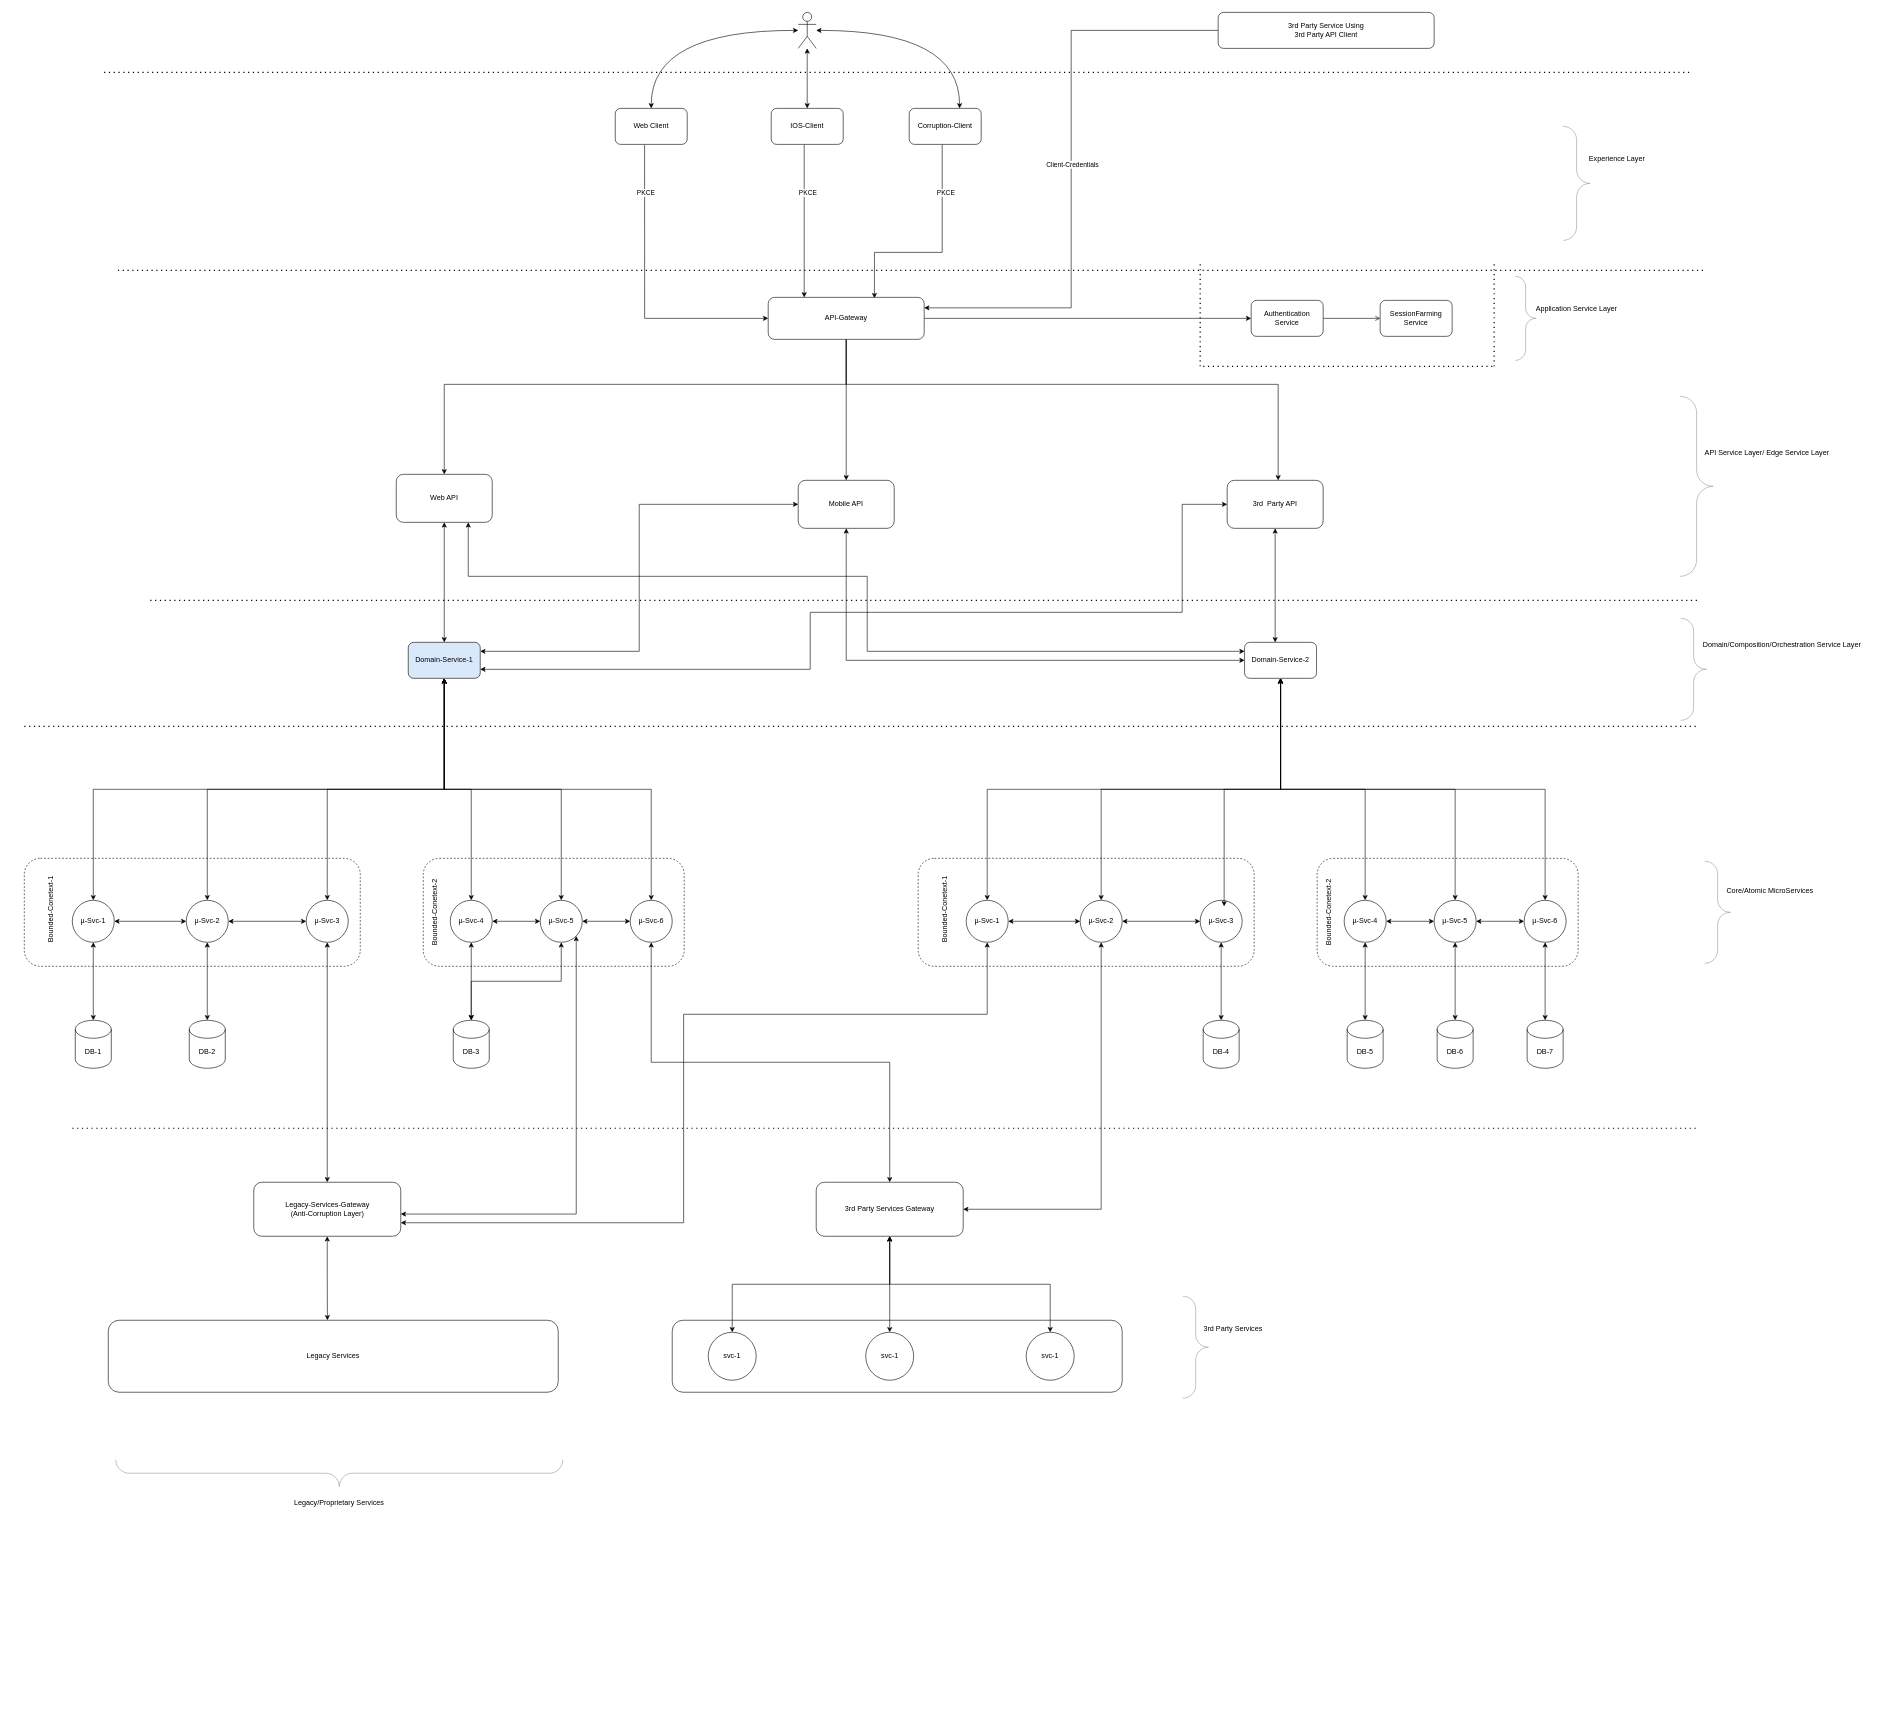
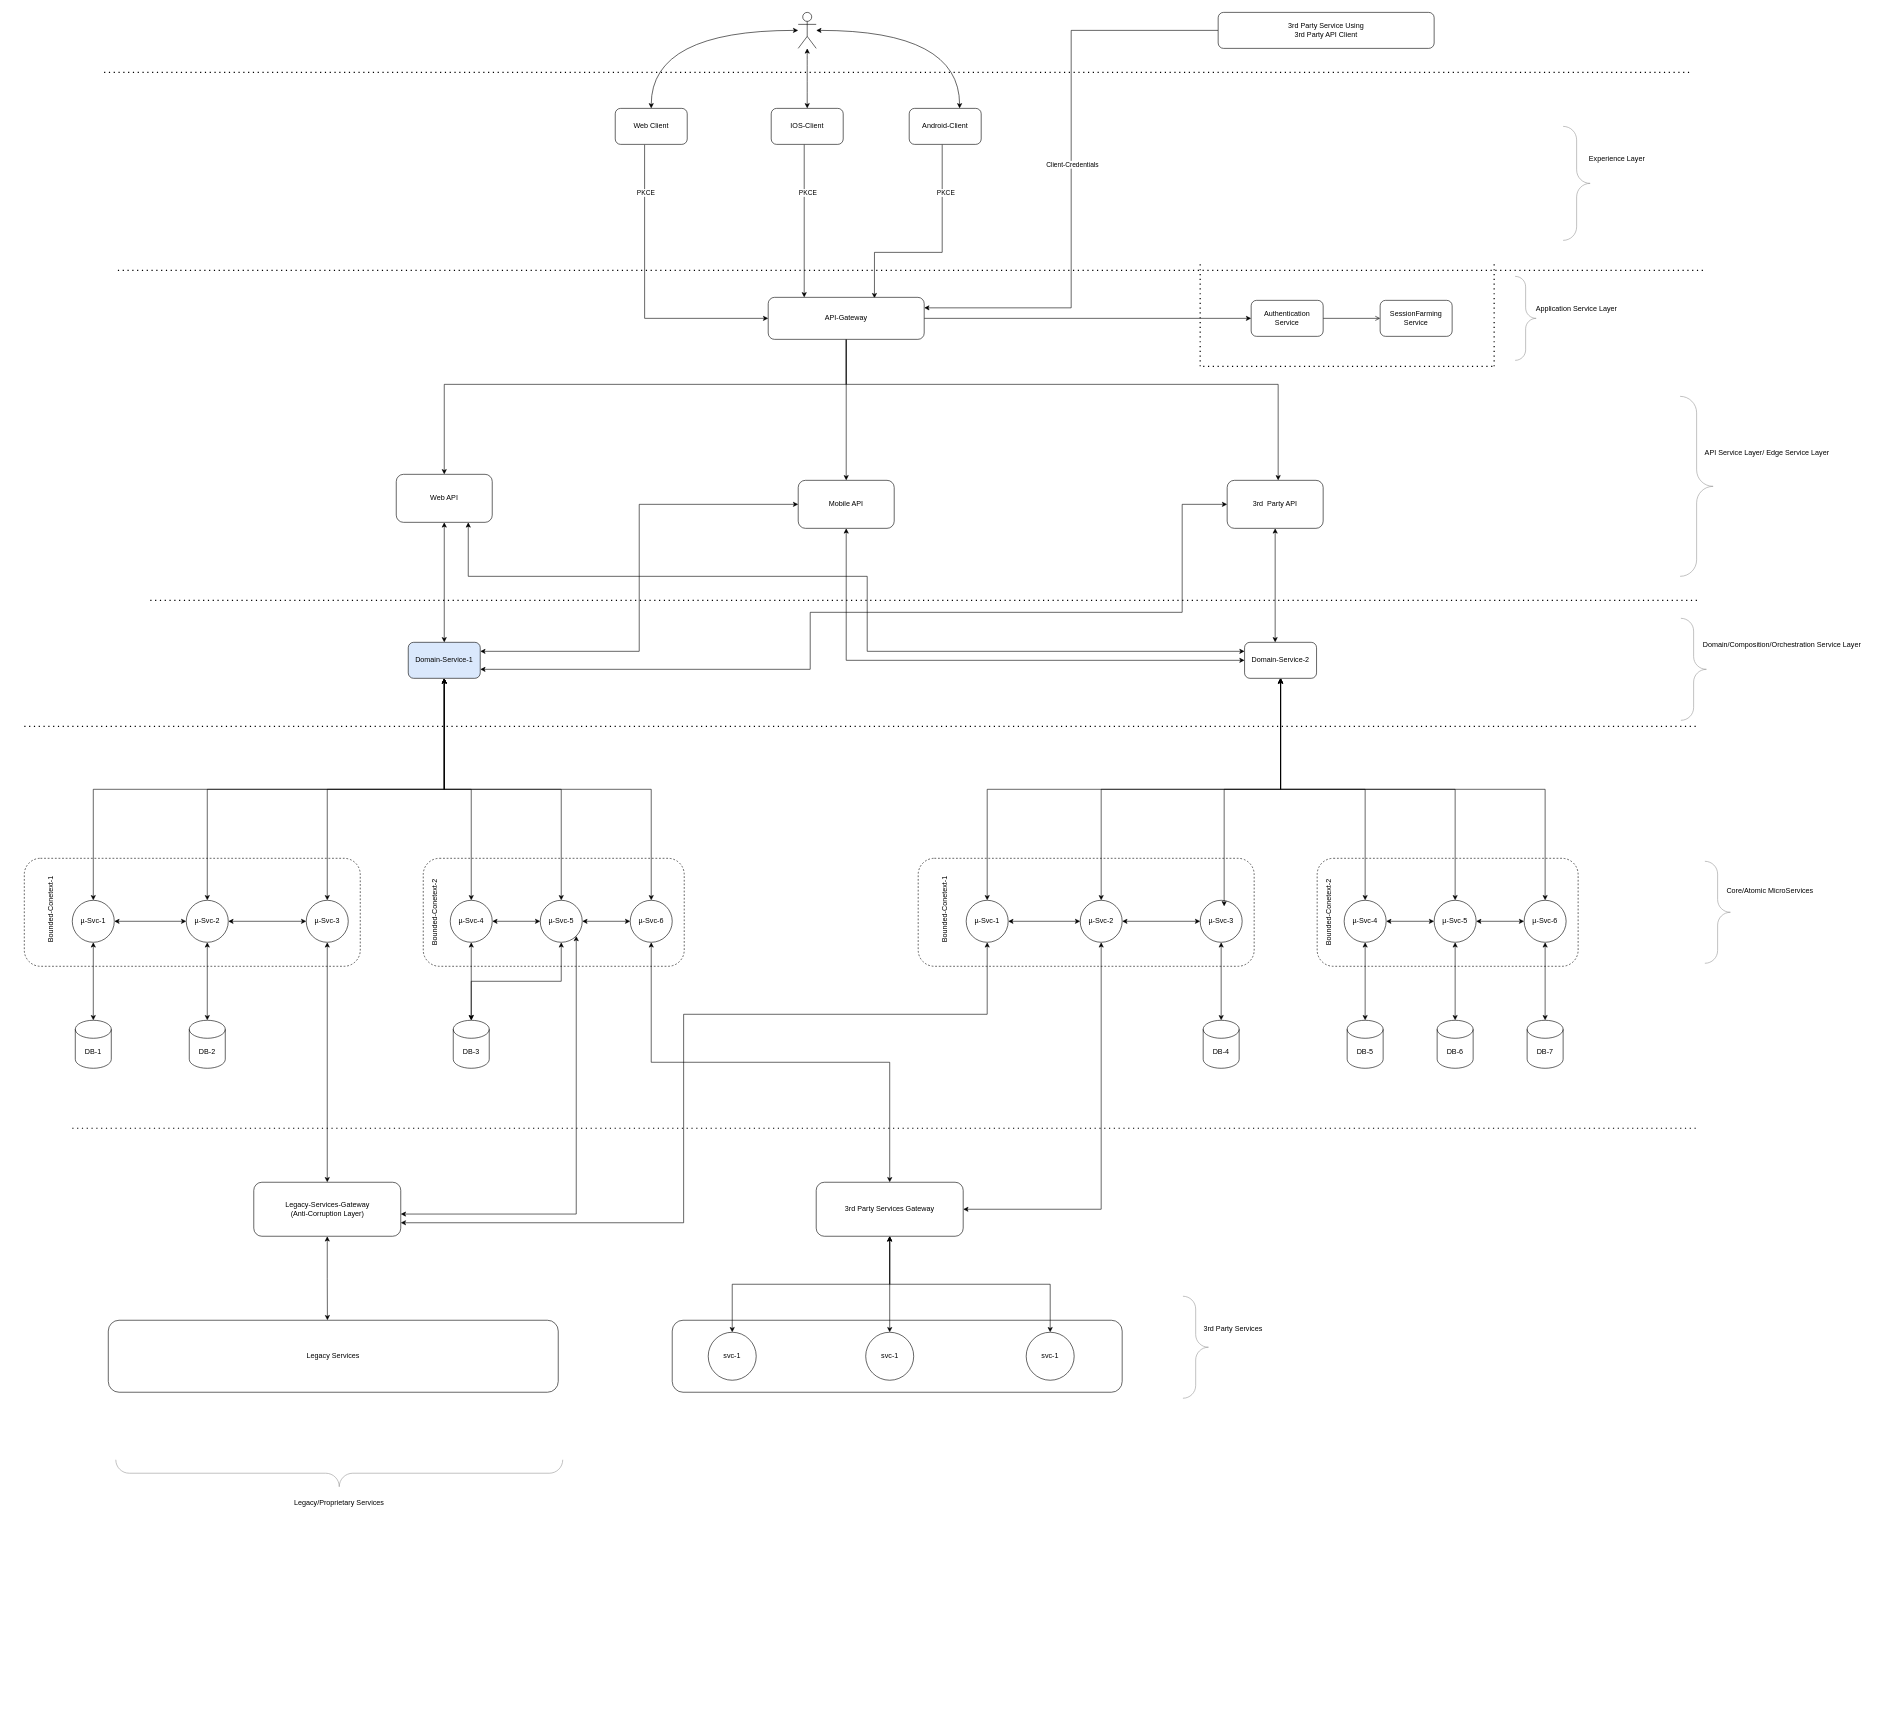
(945, 126) -> (945, 126)
